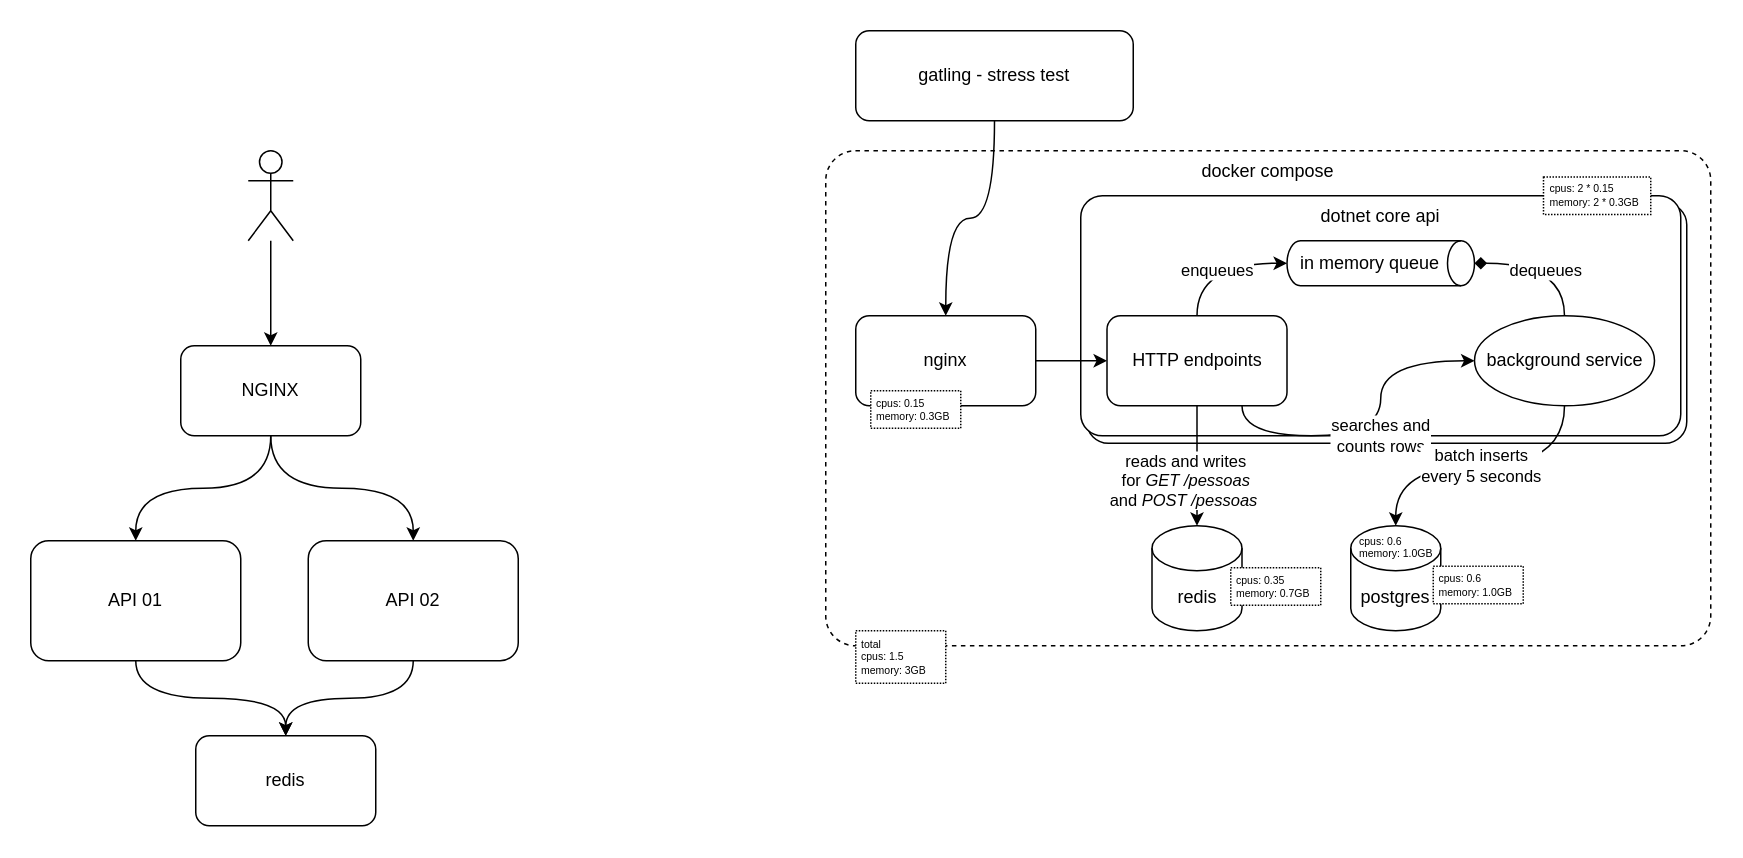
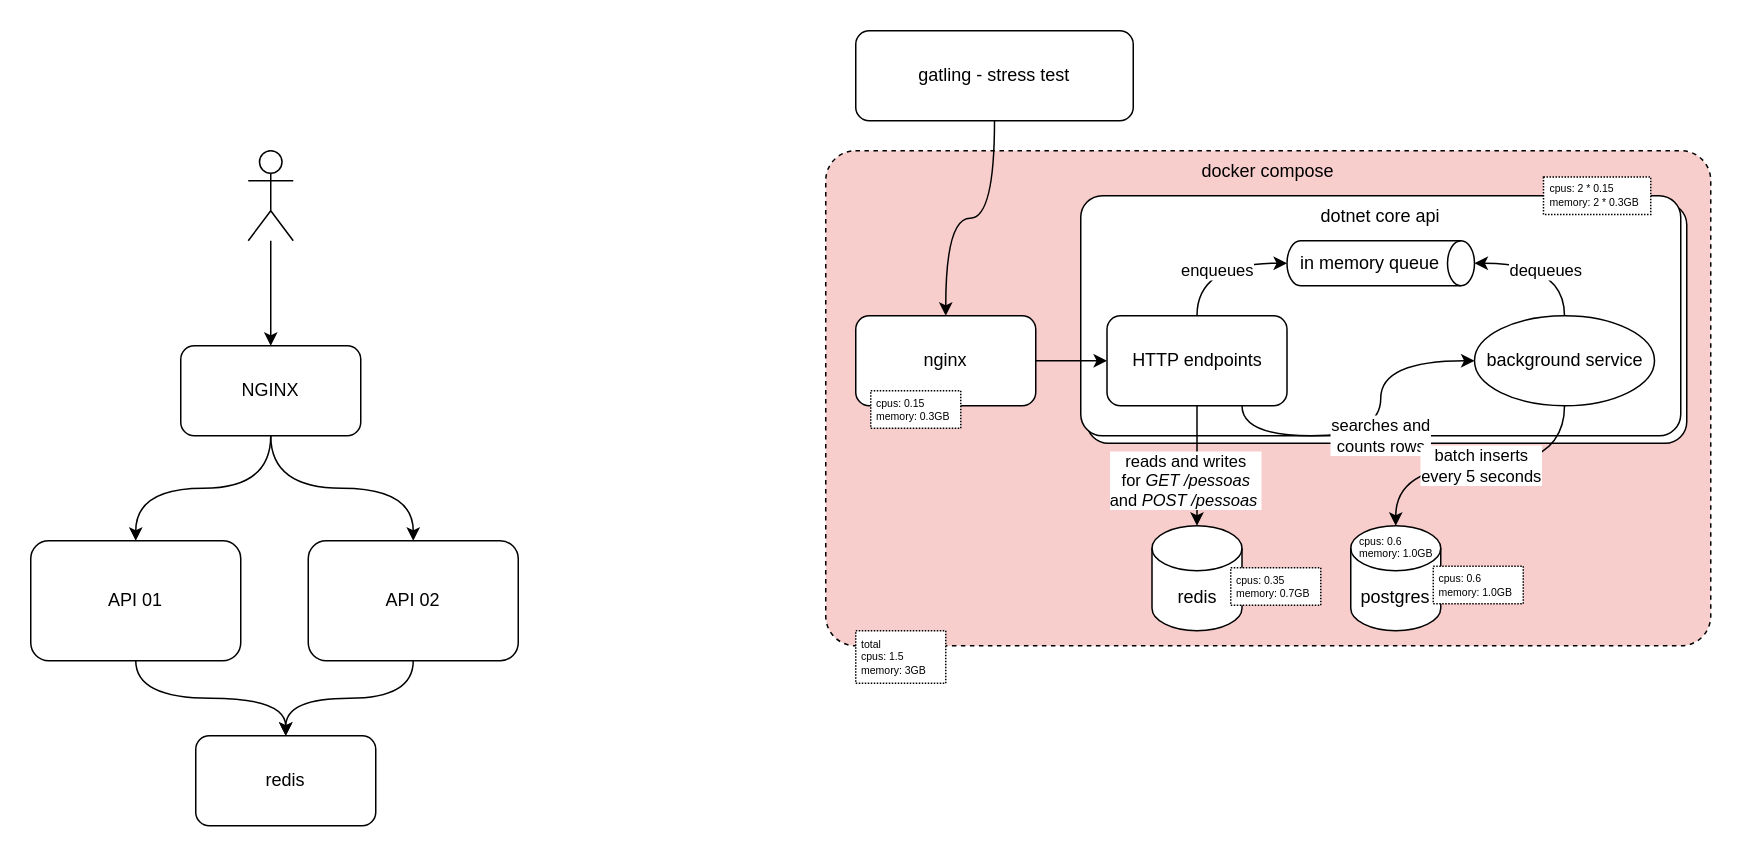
(1268, 172) -> (1268, 172)
(1487, 263) -> (1486, 263)
